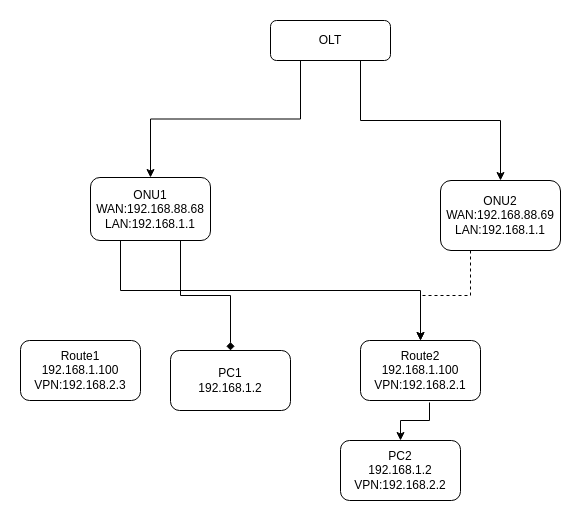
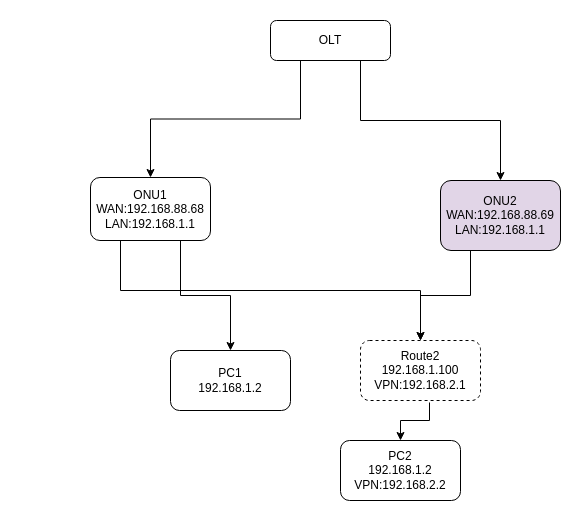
(501, 216) -> (501, 216)
(469, 296) -> (469, 296)
(231, 342) -> (231, 342)
(81, 371) -> none
(421, 371) -> (421, 371)
